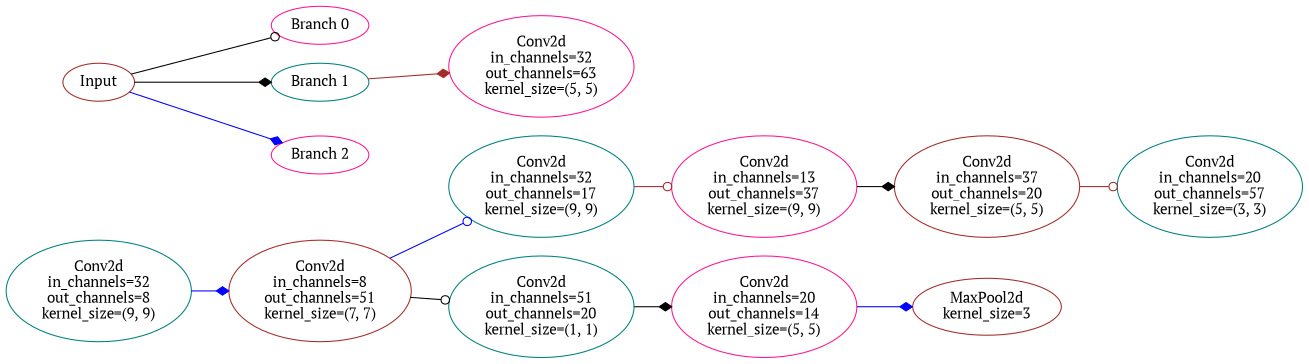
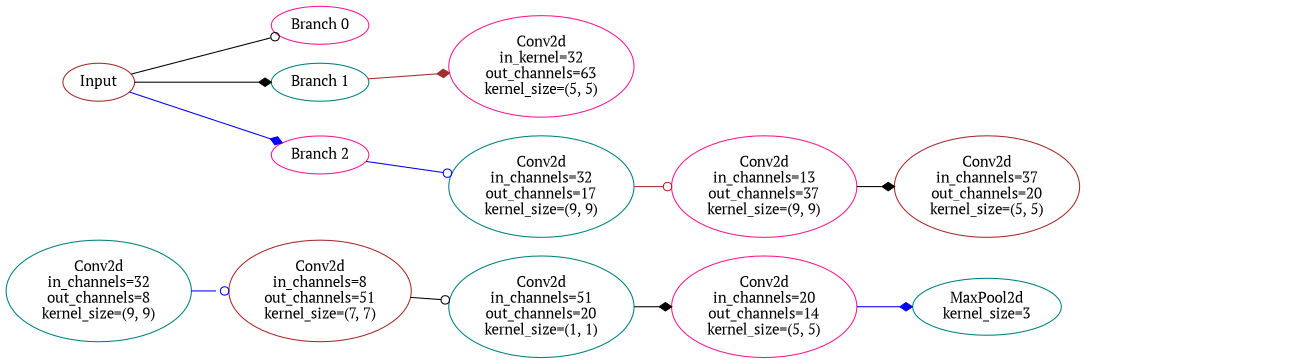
(541, 66) -> (541, 66)
(1210, 187) -> none
(427, 241) -> (404, 167)
(204, 291) -> (204, 291)
(987, 307) -> (987, 307)
